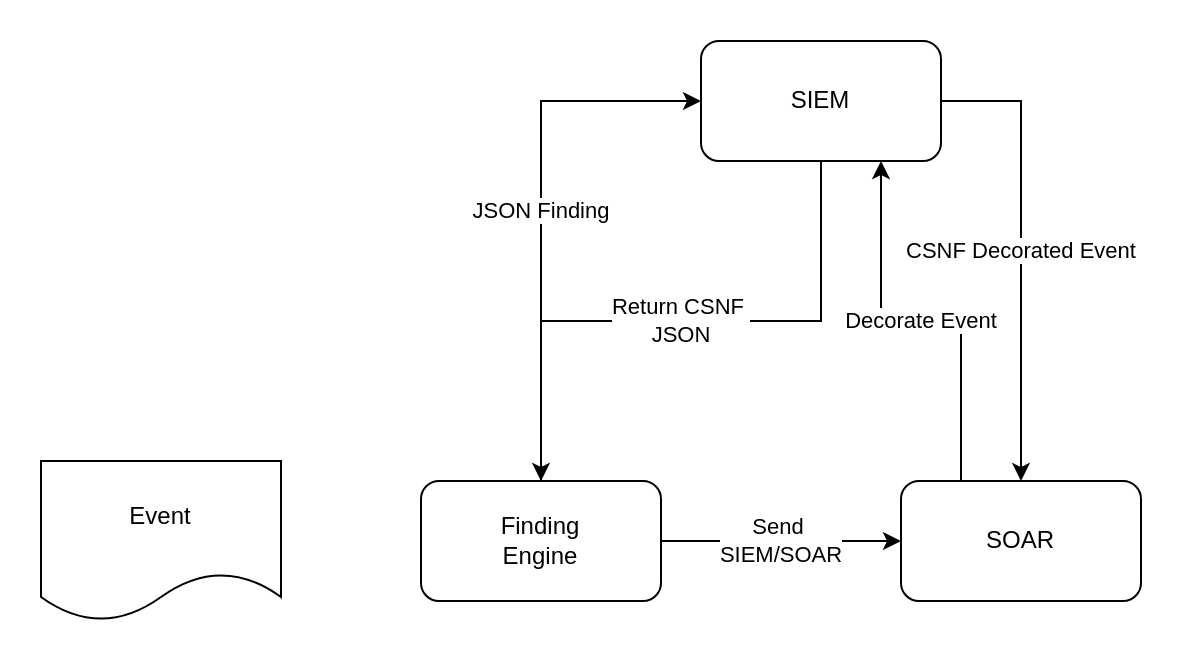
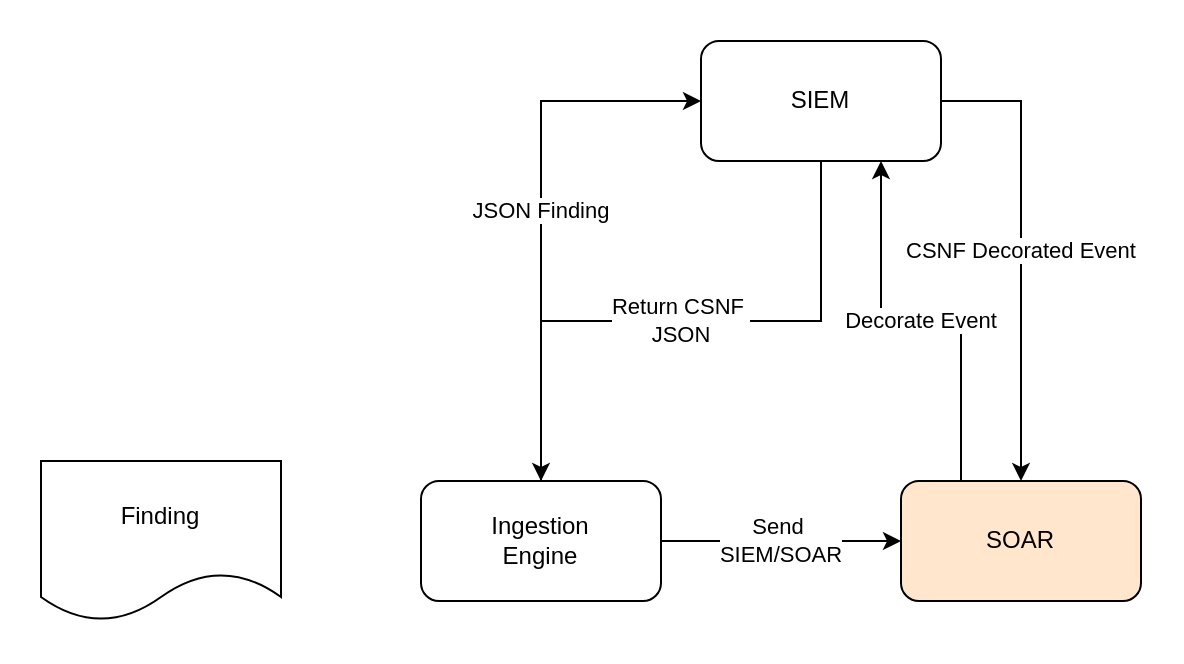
(161, 517) -> (161, 517)
(541, 541) -> (541, 541)
(1021, 541) -> (1021, 541)
